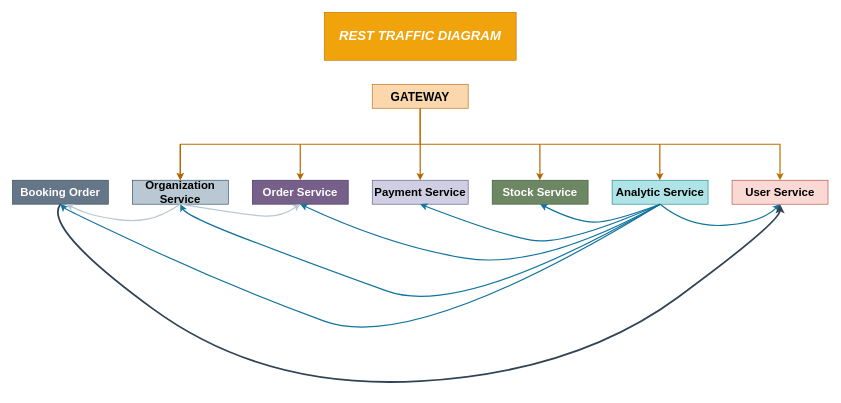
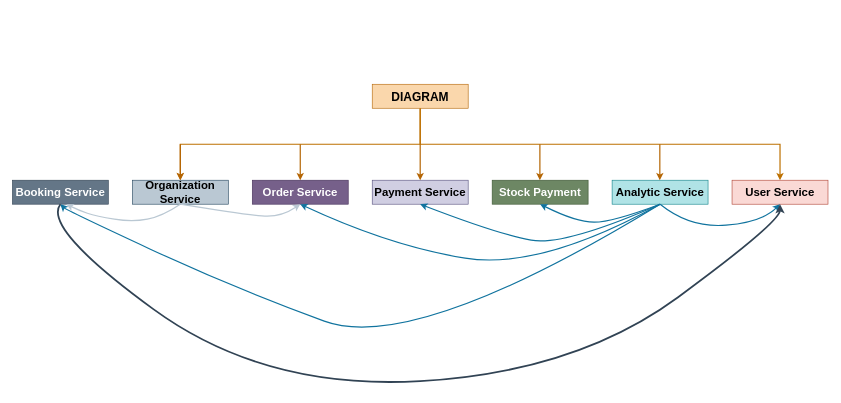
(420, 36) -> none
(420, 96) -> (420, 96)
(60, 192) -> (60, 192)
(540, 192) -> (540, 192)
(397, 294) -> none
